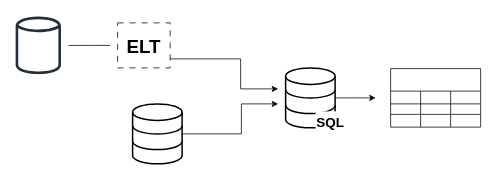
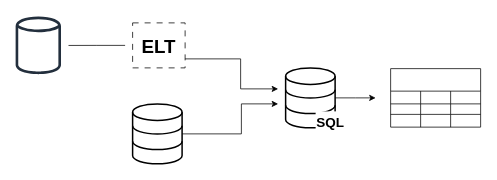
(144, 45) -> (159, 45)
